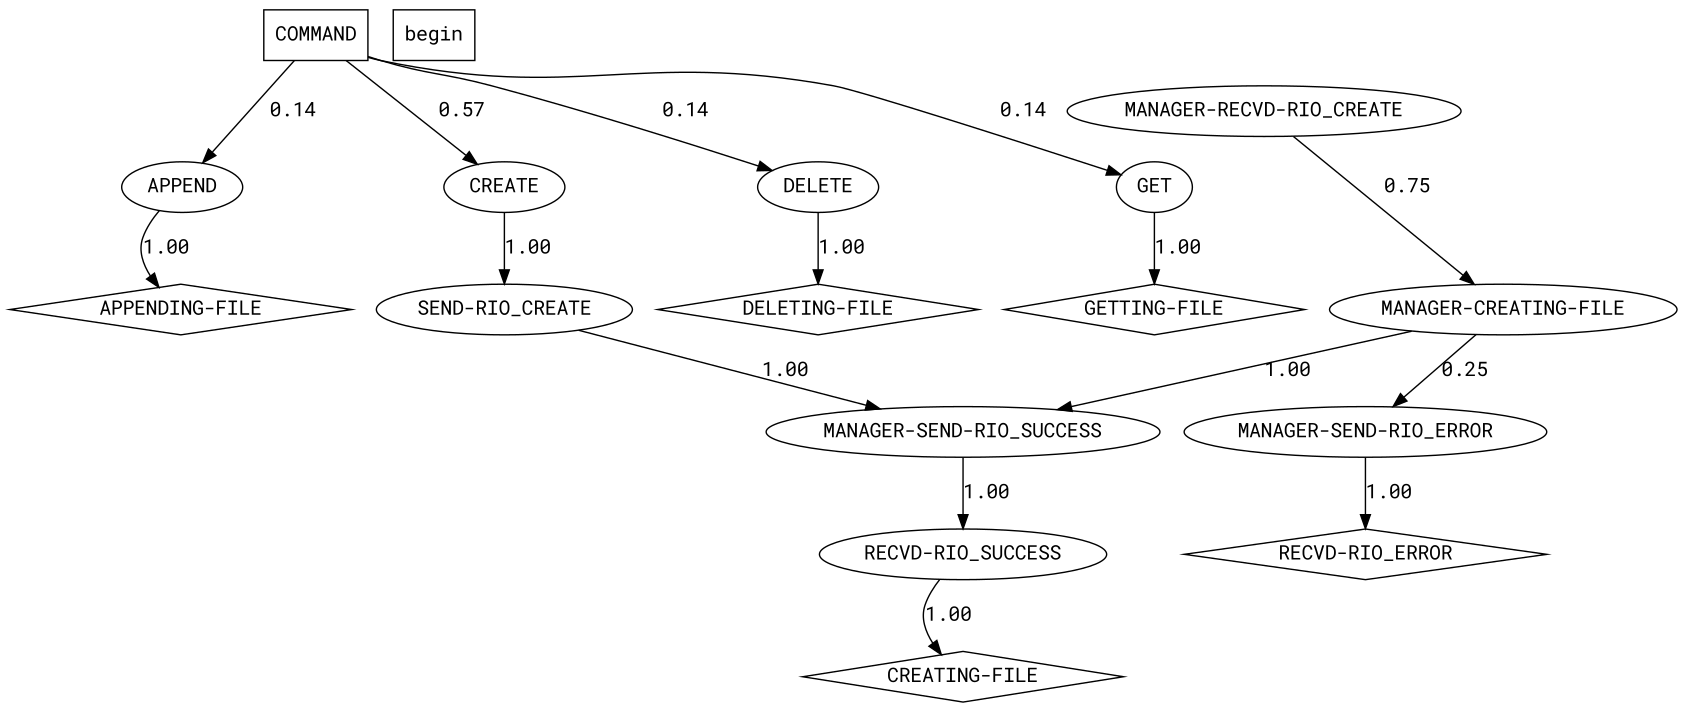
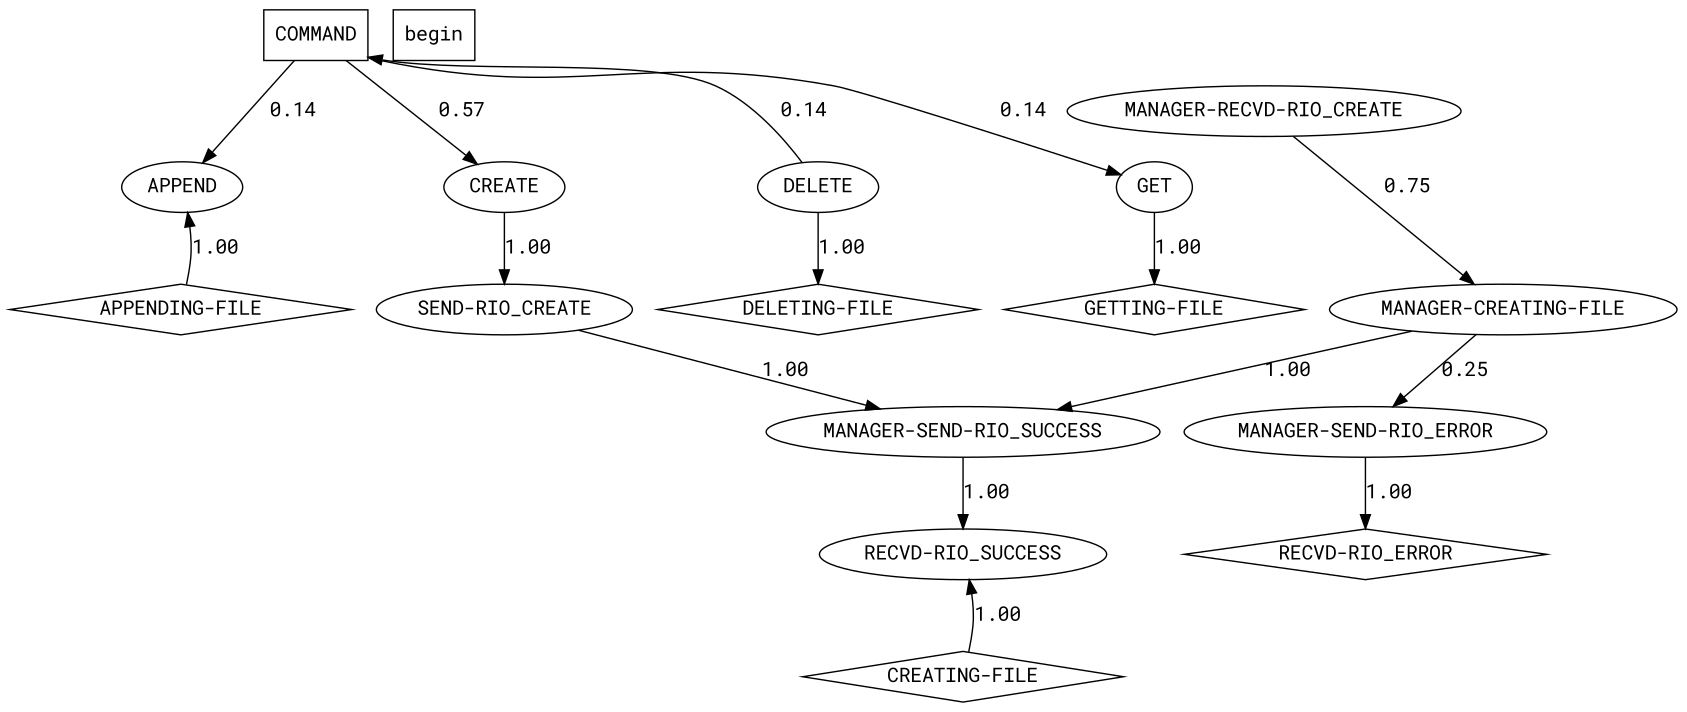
(564, 106) -> (574, 68)
(142, 242) -> (191, 256)
(924, 610) -> (973, 623)
